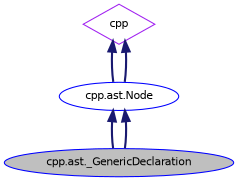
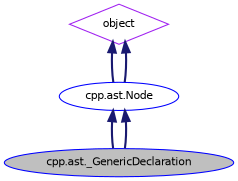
(119, 24) -> (119, 24)
